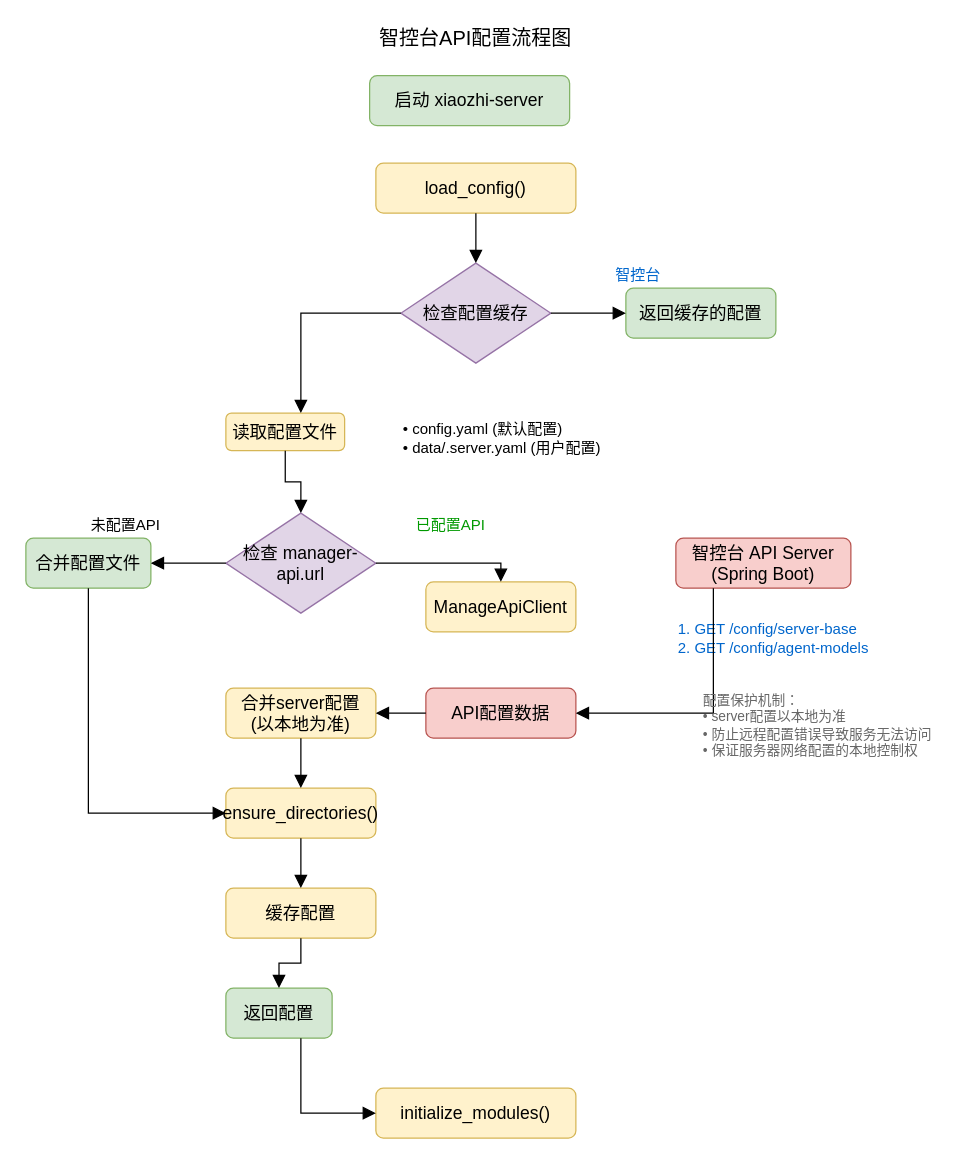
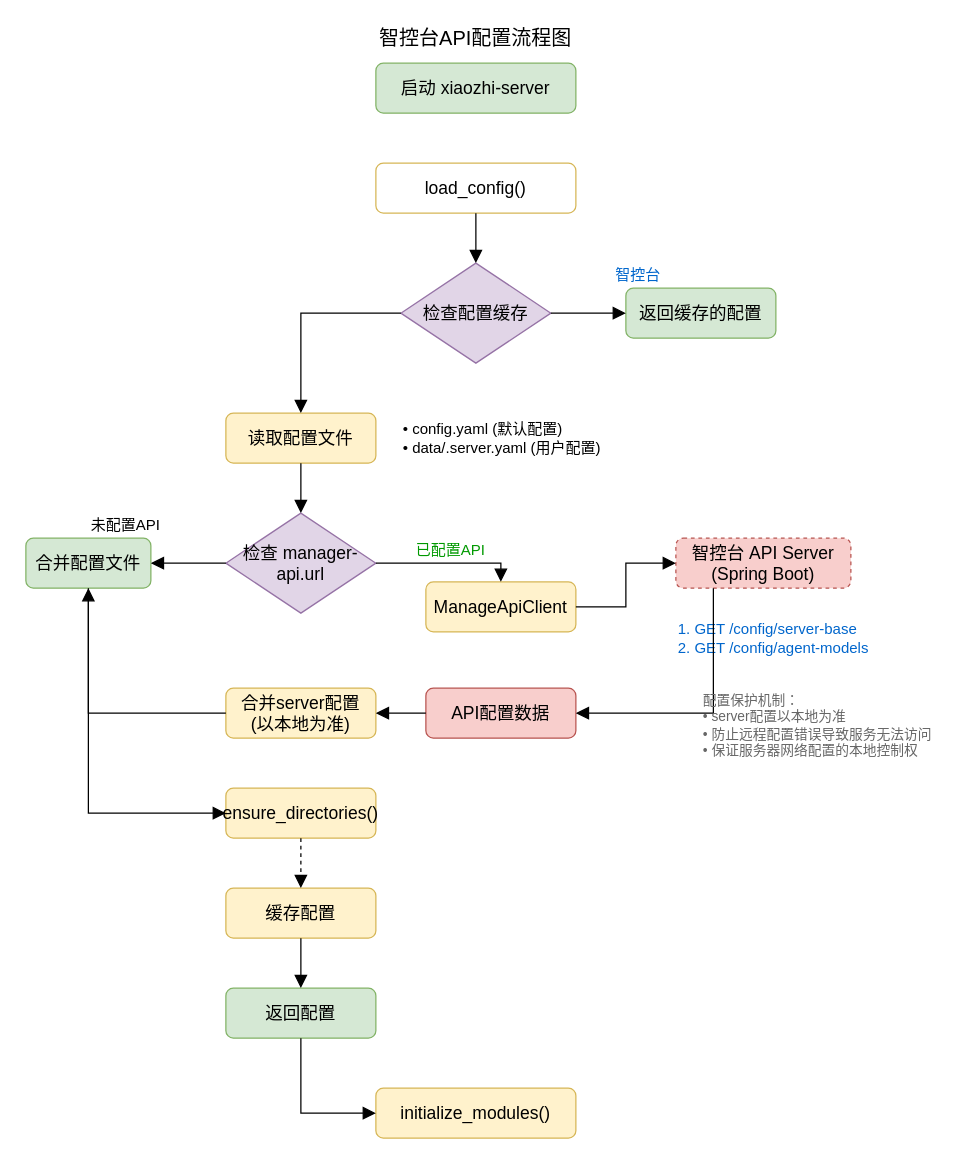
(469, 101) -> (476, 88)
(476, 188) -> (476, 188)
(285, 432) -> (301, 438)
(451, 526) -> (451, 551)
(763, 563) -> (763, 563)
none -> (626, 592)
(301, 756) -> (158, 713)
(301, 857) -> (301, 857)
(279, 1013) -> (301, 1013)
